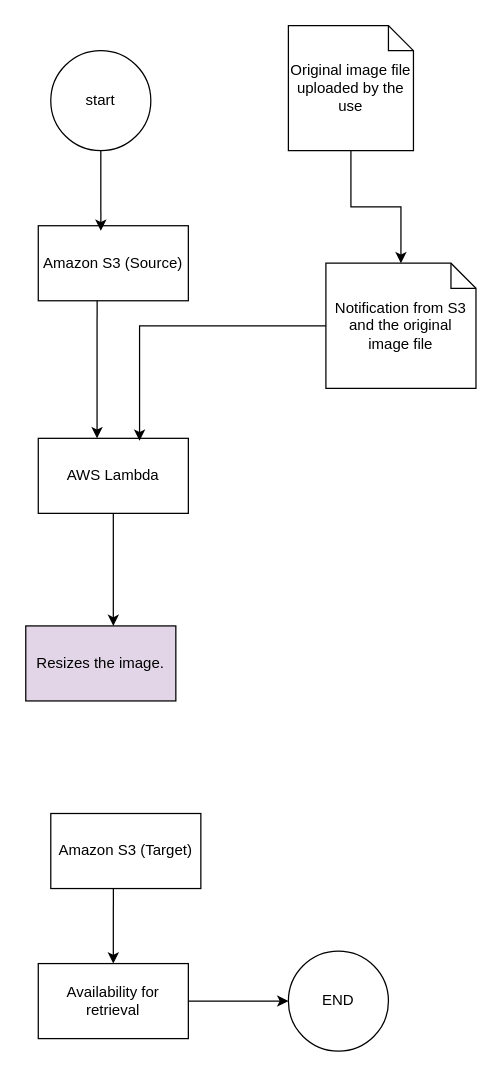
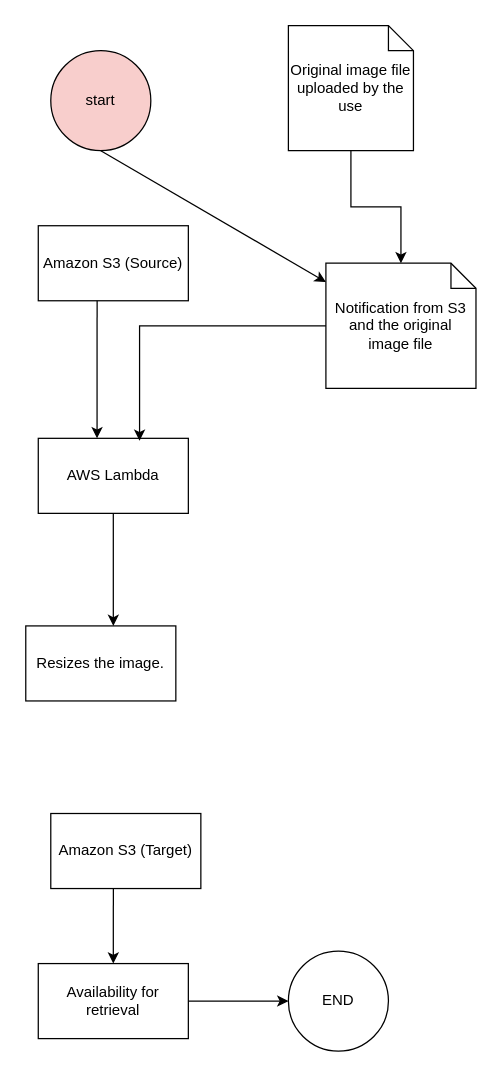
(101, 101) -> (101, 101)
(101, 187) -> (210, 214)
(101, 663) -> (101, 663)
